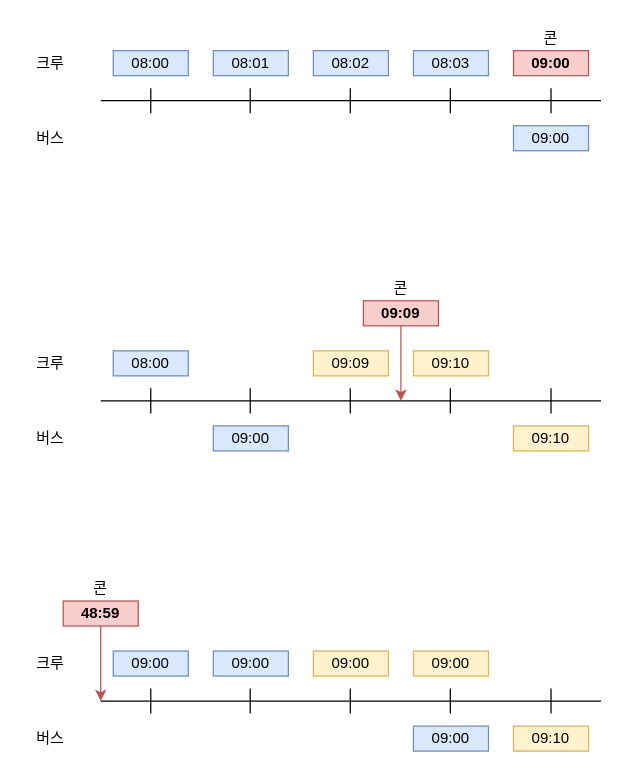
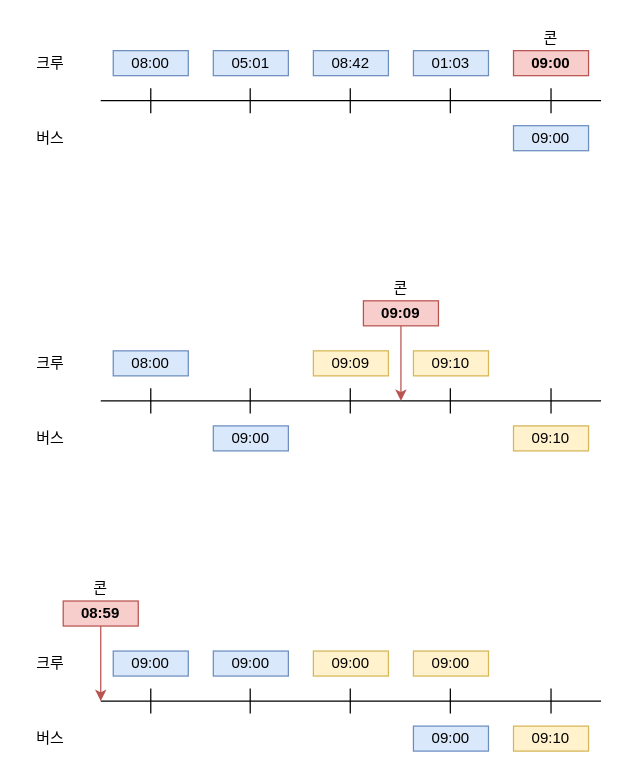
(251, 63) -> (251, 63)
(351, 63) -> (351, 63)
(451, 63) -> (451, 63)
(101, 613) -> (101, 613)
